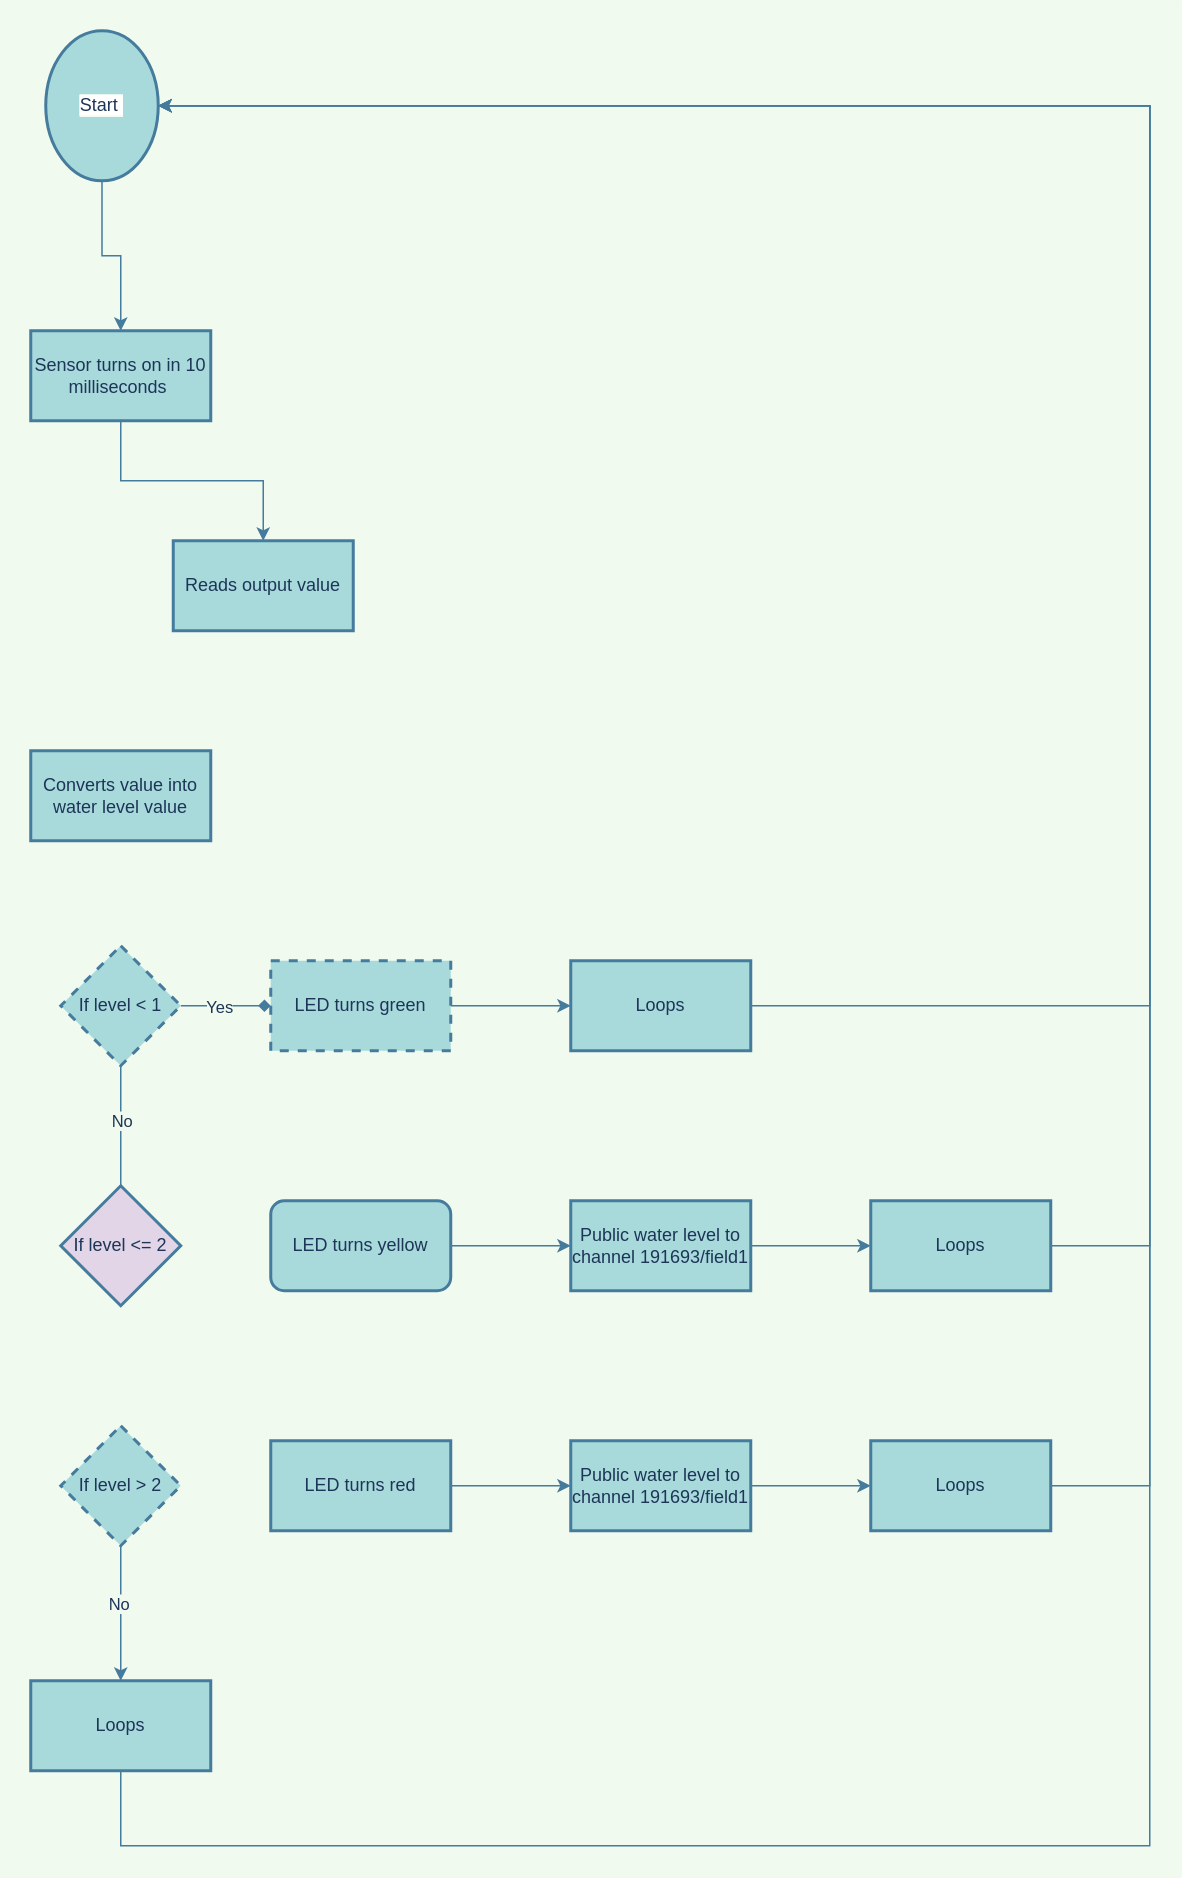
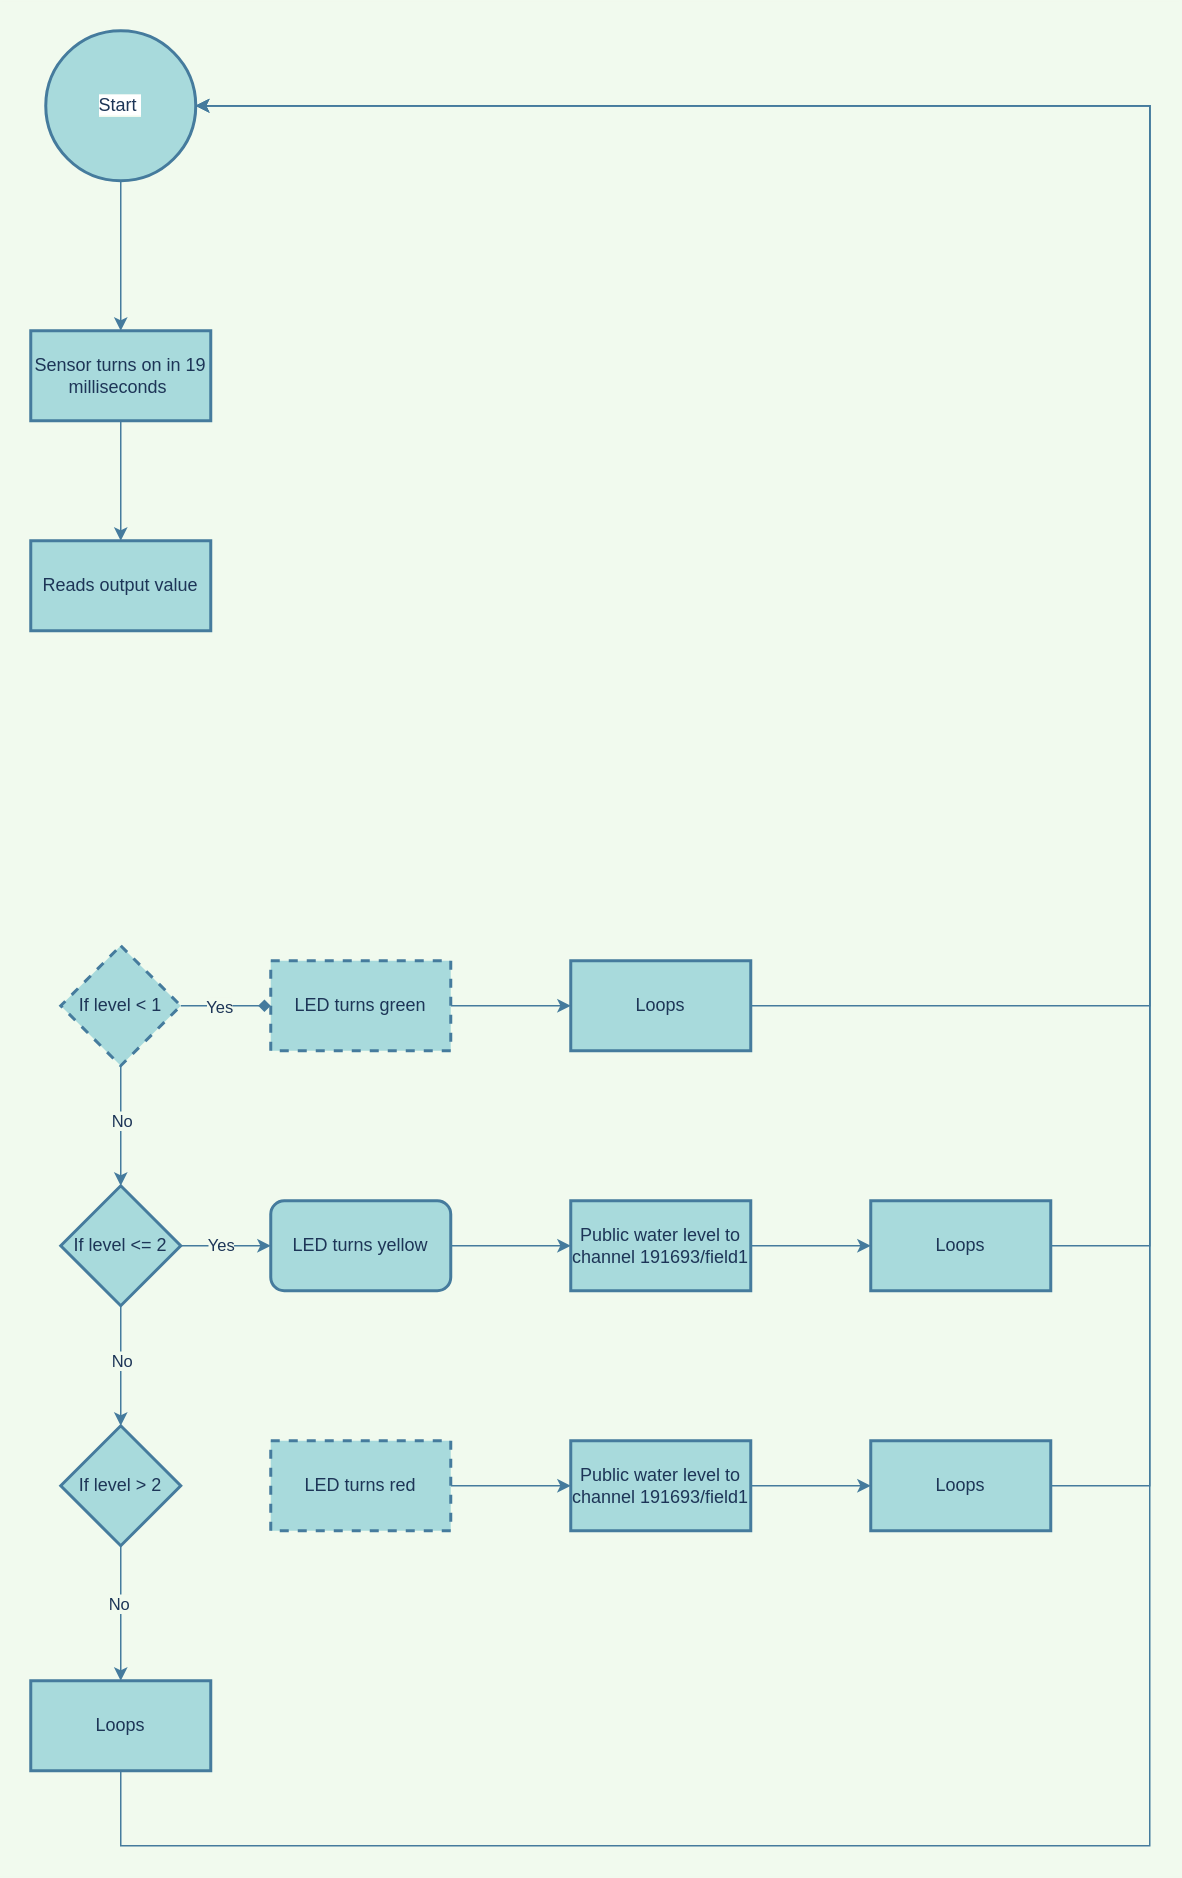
(102, 106) -> (121, 106)
(121, 376) -> (121, 376)
(263, 586) -> (121, 586)
(121, 796) -> none
(121, 1178) -> (121, 1174)
(121, 1246) -> (121, 1246)
none -> (221, 1246)
none -> (121, 1361)
(121, 1486) -> (121, 1486)
(361, 1486) -> (361, 1486)
